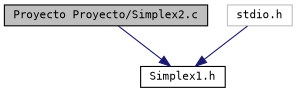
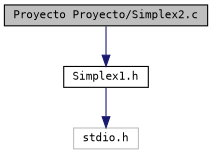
(226, 43) -> (106, 102)
